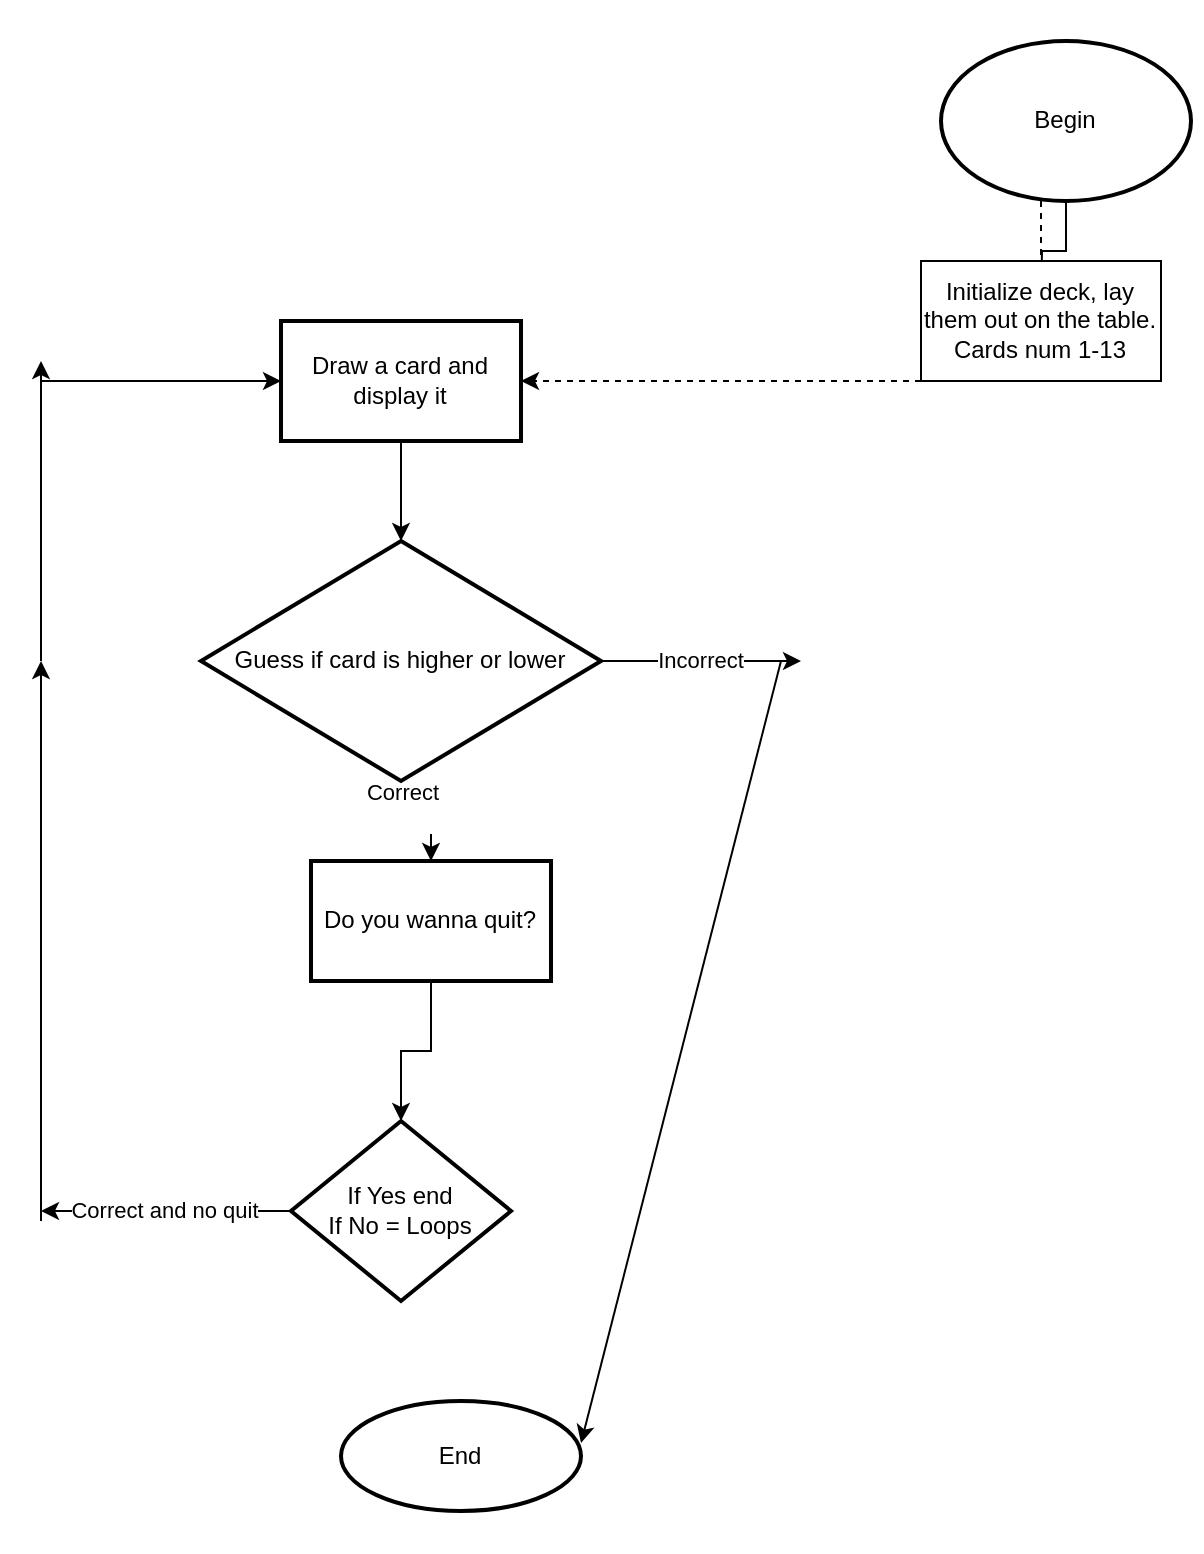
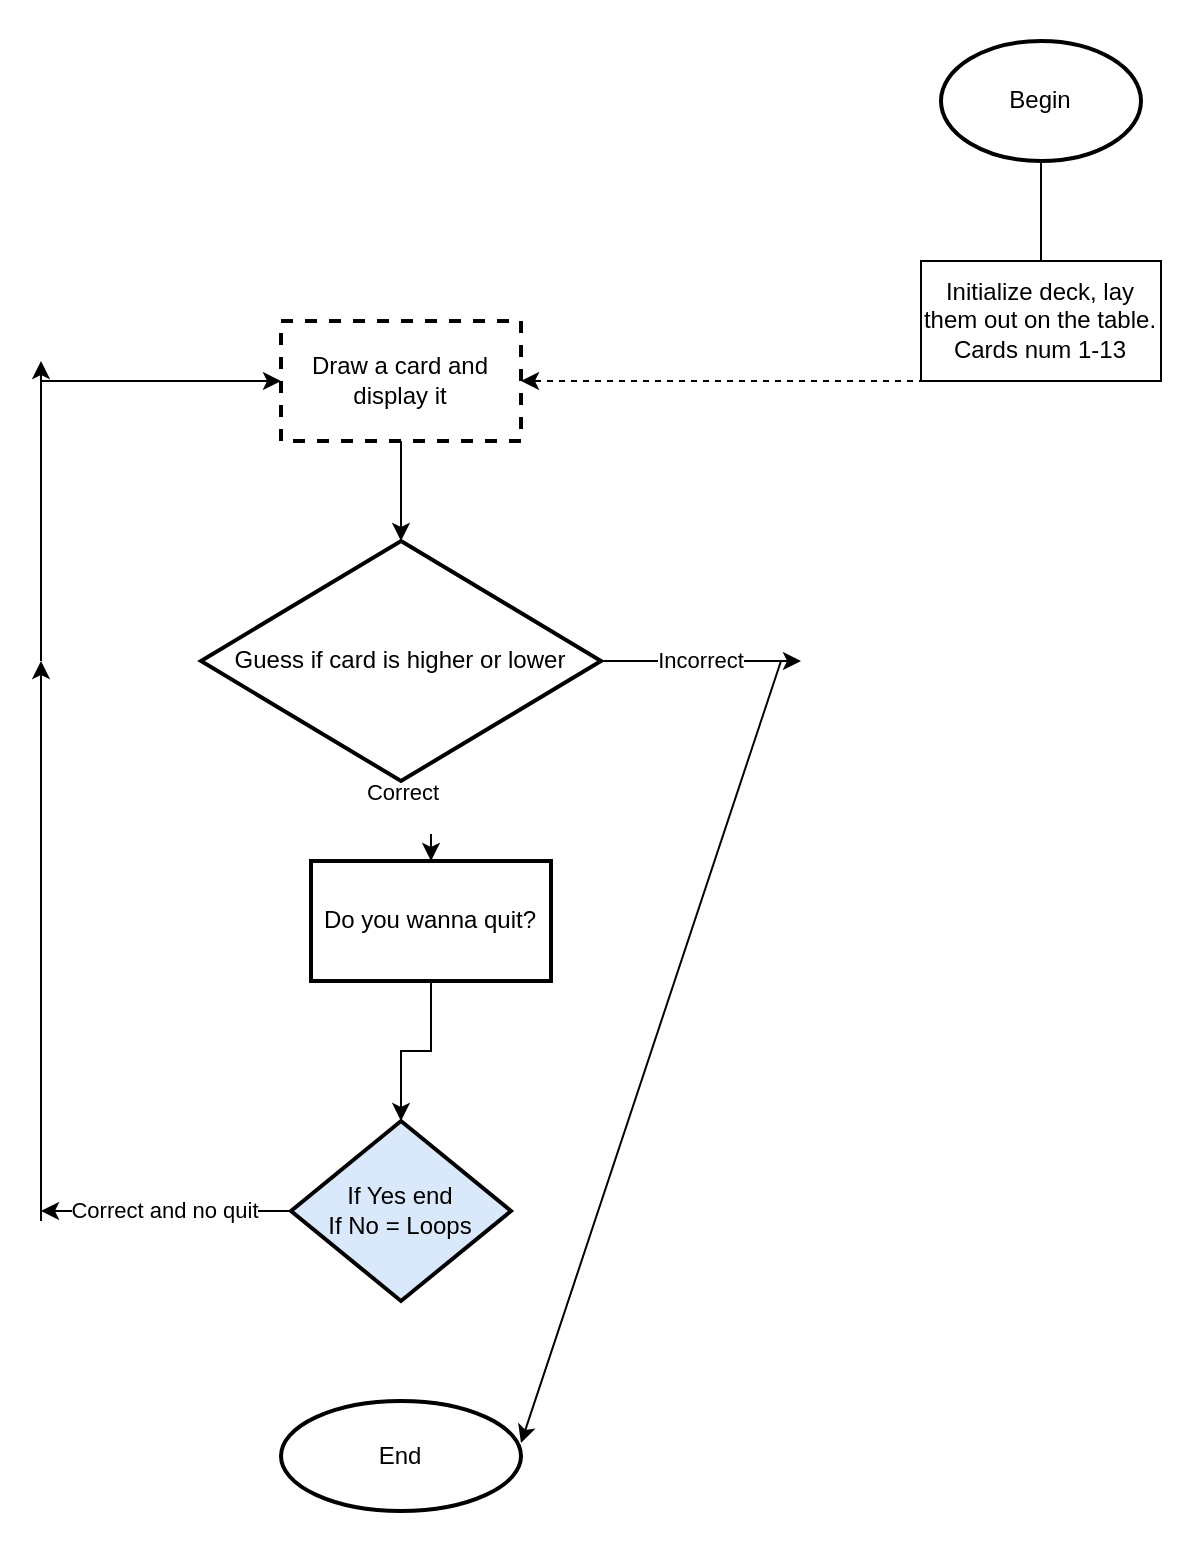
(1066, 121) -> (1041, 101)
(401, 381) -> (401, 381)
(401, 1211) -> (401, 1211)
(461, 1456) -> (401, 1456)
